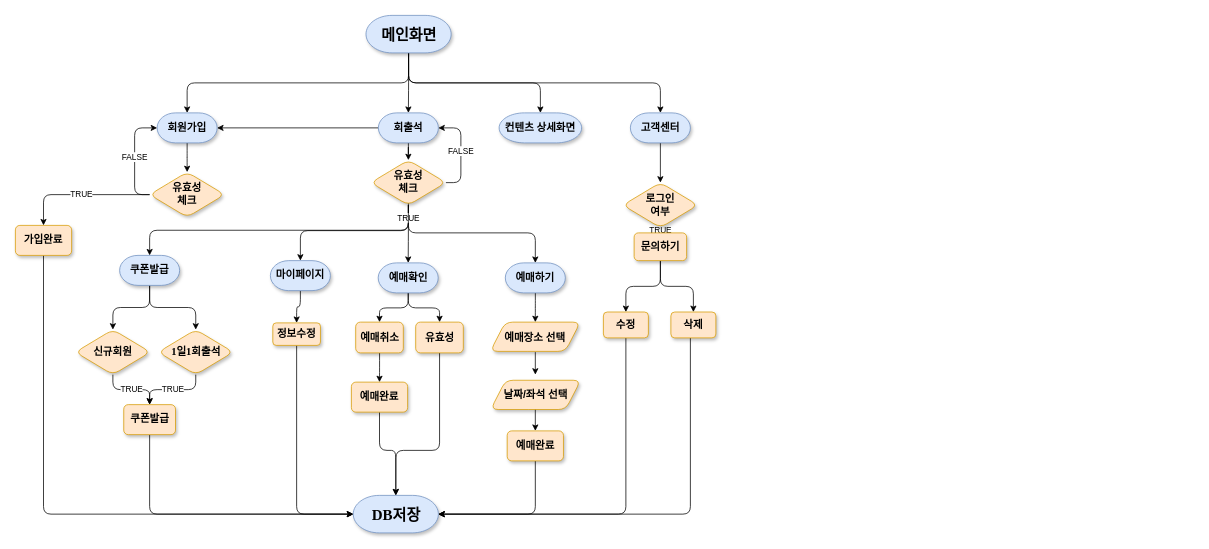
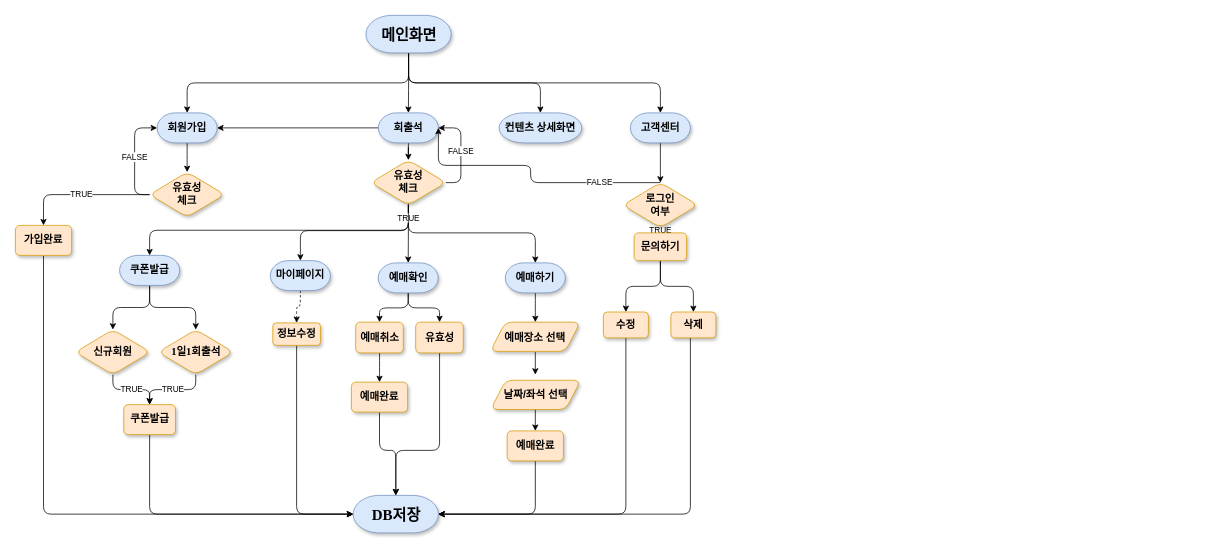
none -> (531, 179)
(299, 306) -> (299, 306)
